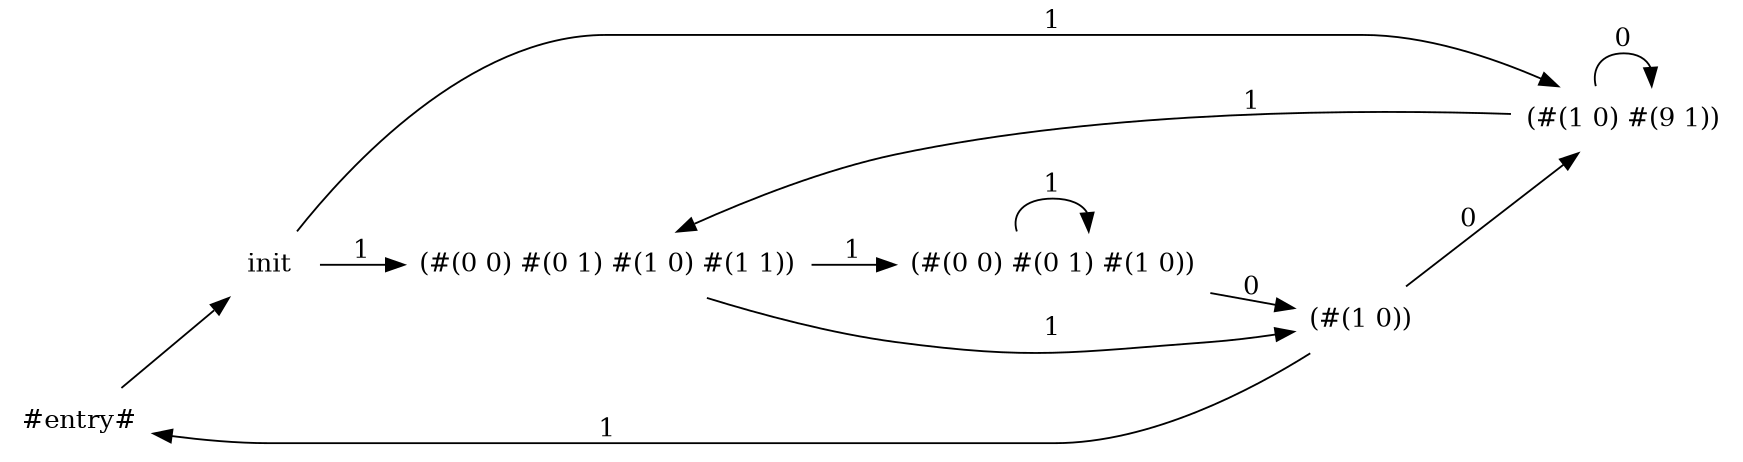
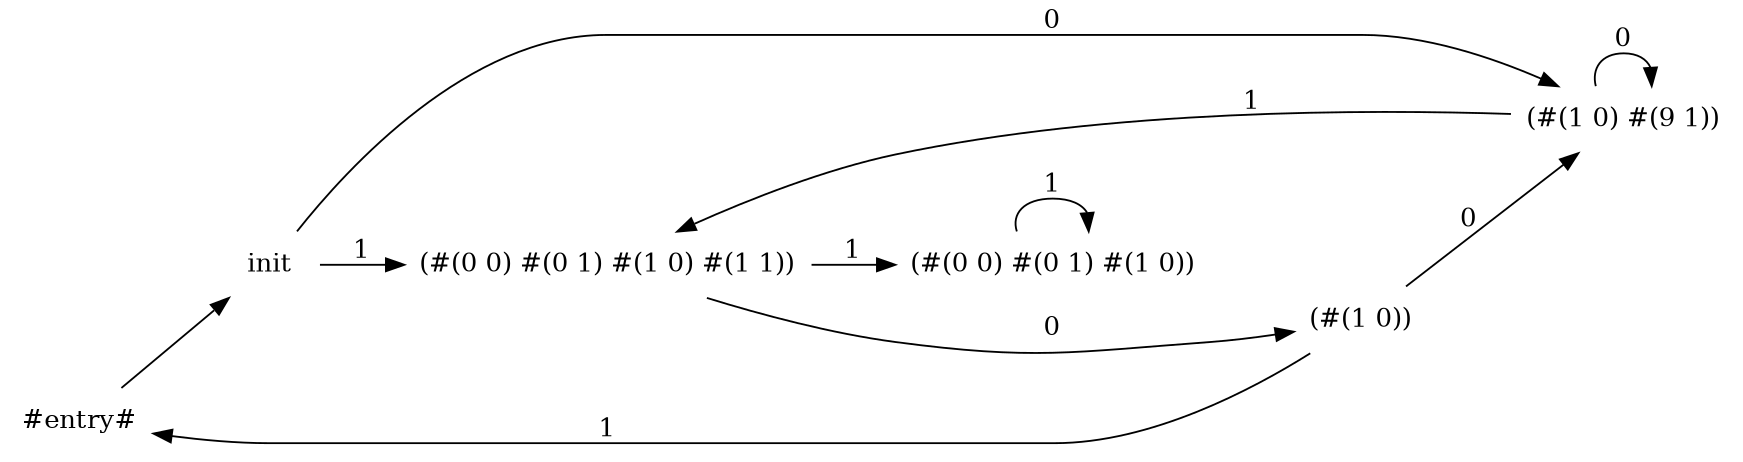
(1053, 21) -> (1053, 21)
(1243, 299) -> none
(1053, 328) -> (1053, 328)
